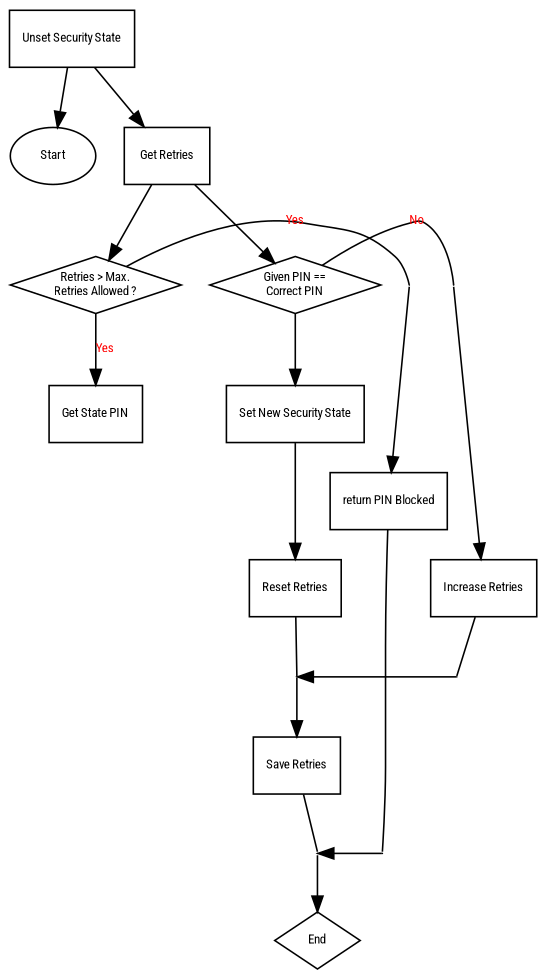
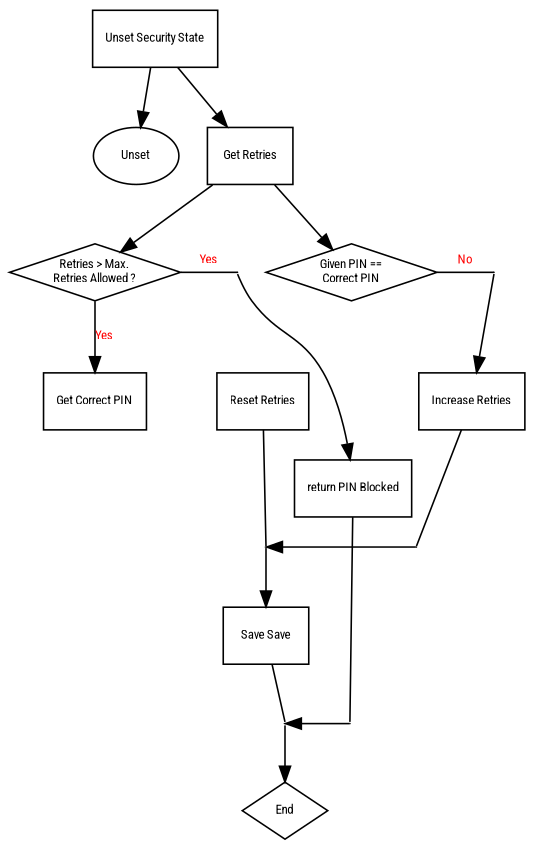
(53, 156) -> (136, 156)
(96, 414) -> (95, 401)
(295, 414) -> none
(297, 766) -> (266, 636)
